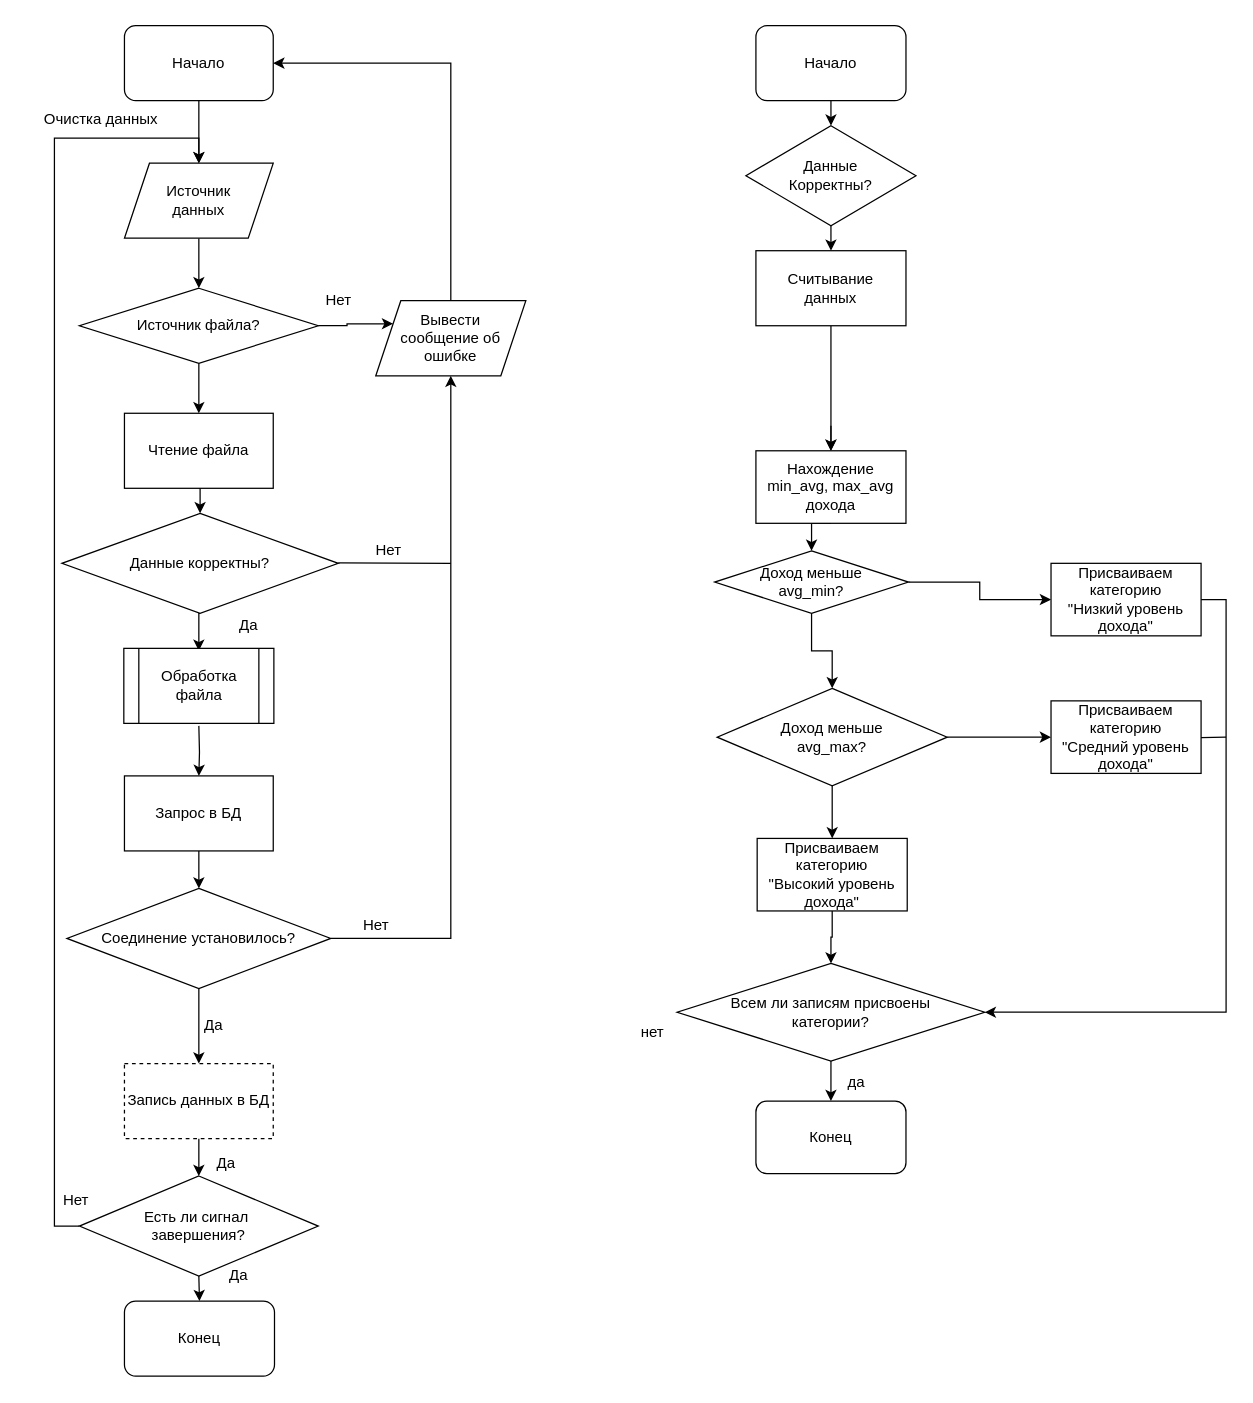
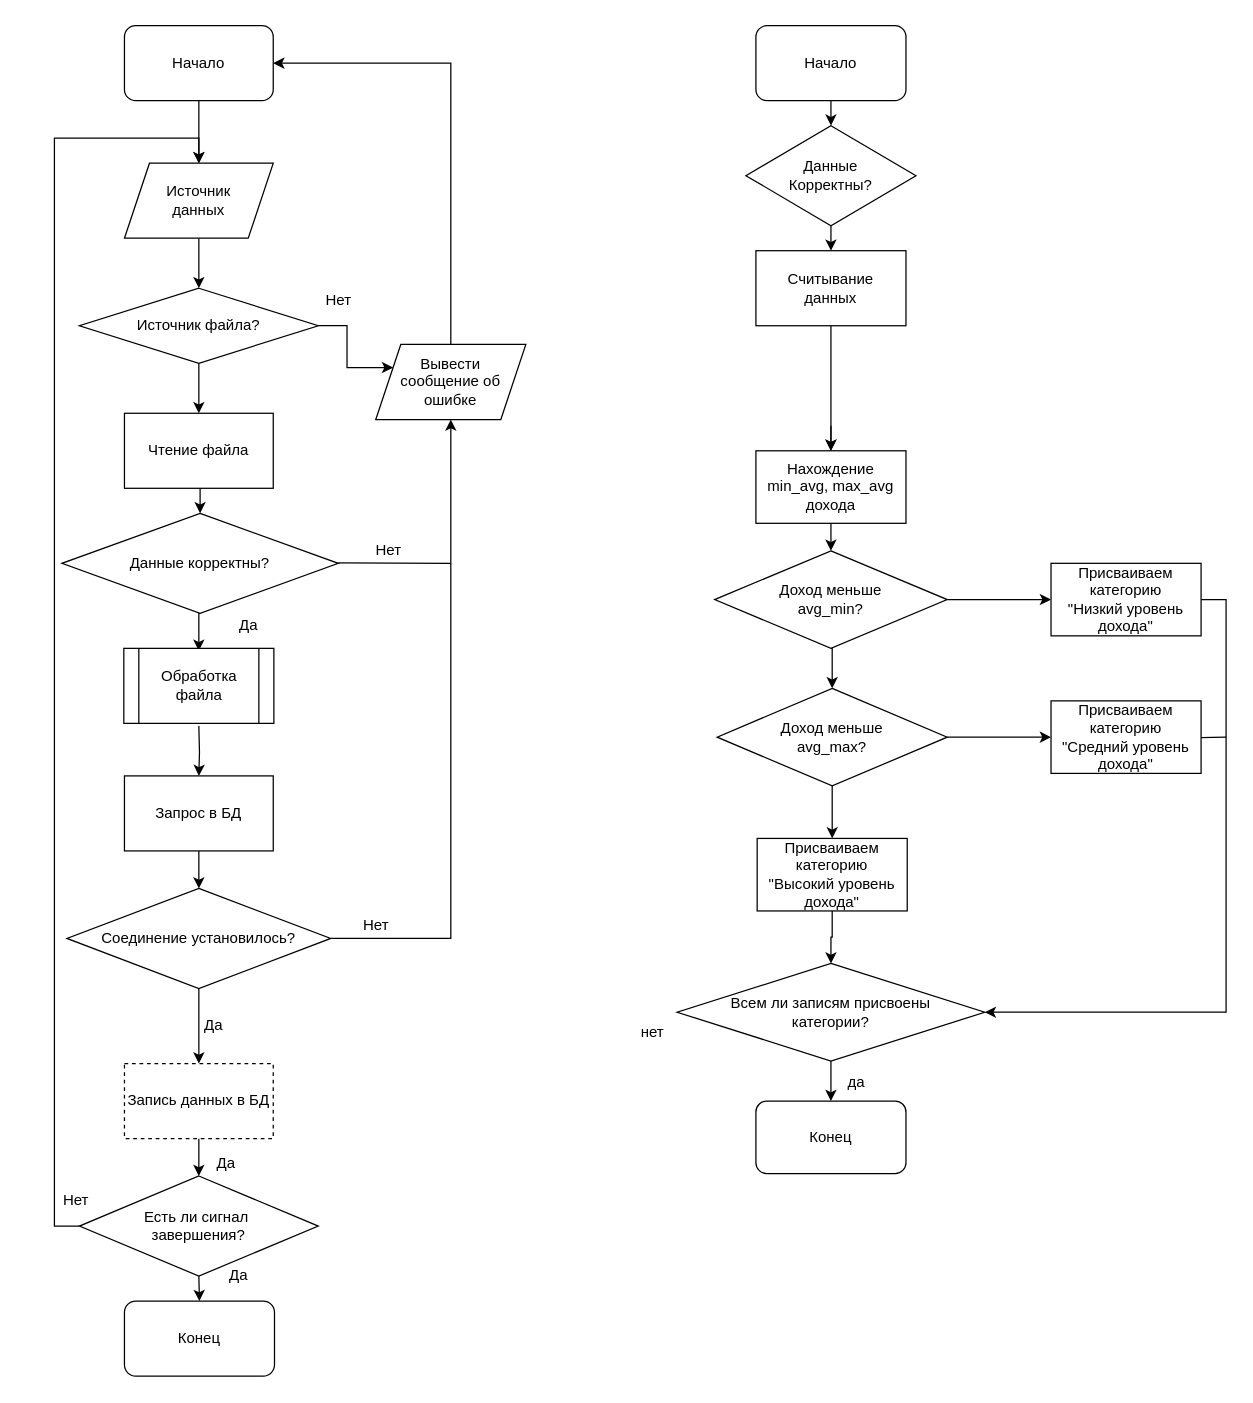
(101, 119) -> none
(451, 338) -> (451, 382)
(811, 582) -> (831, 599)
